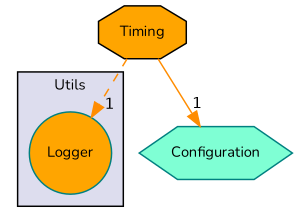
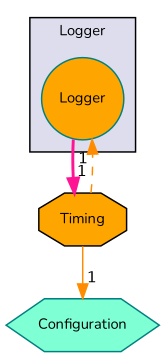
(70, 86) -> (83, 32)
none -> (73, 162)
